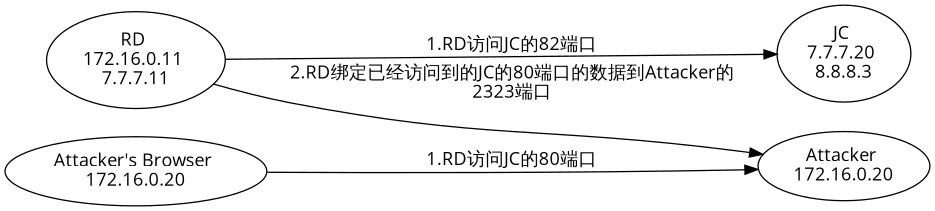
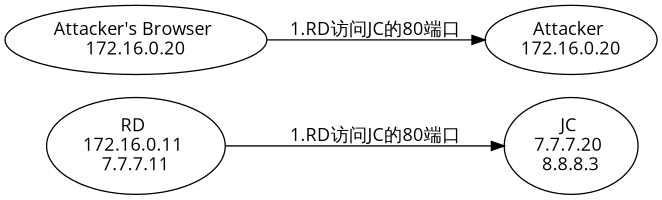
(512, 45) -> (376, 136)
(480, 129) -> none
